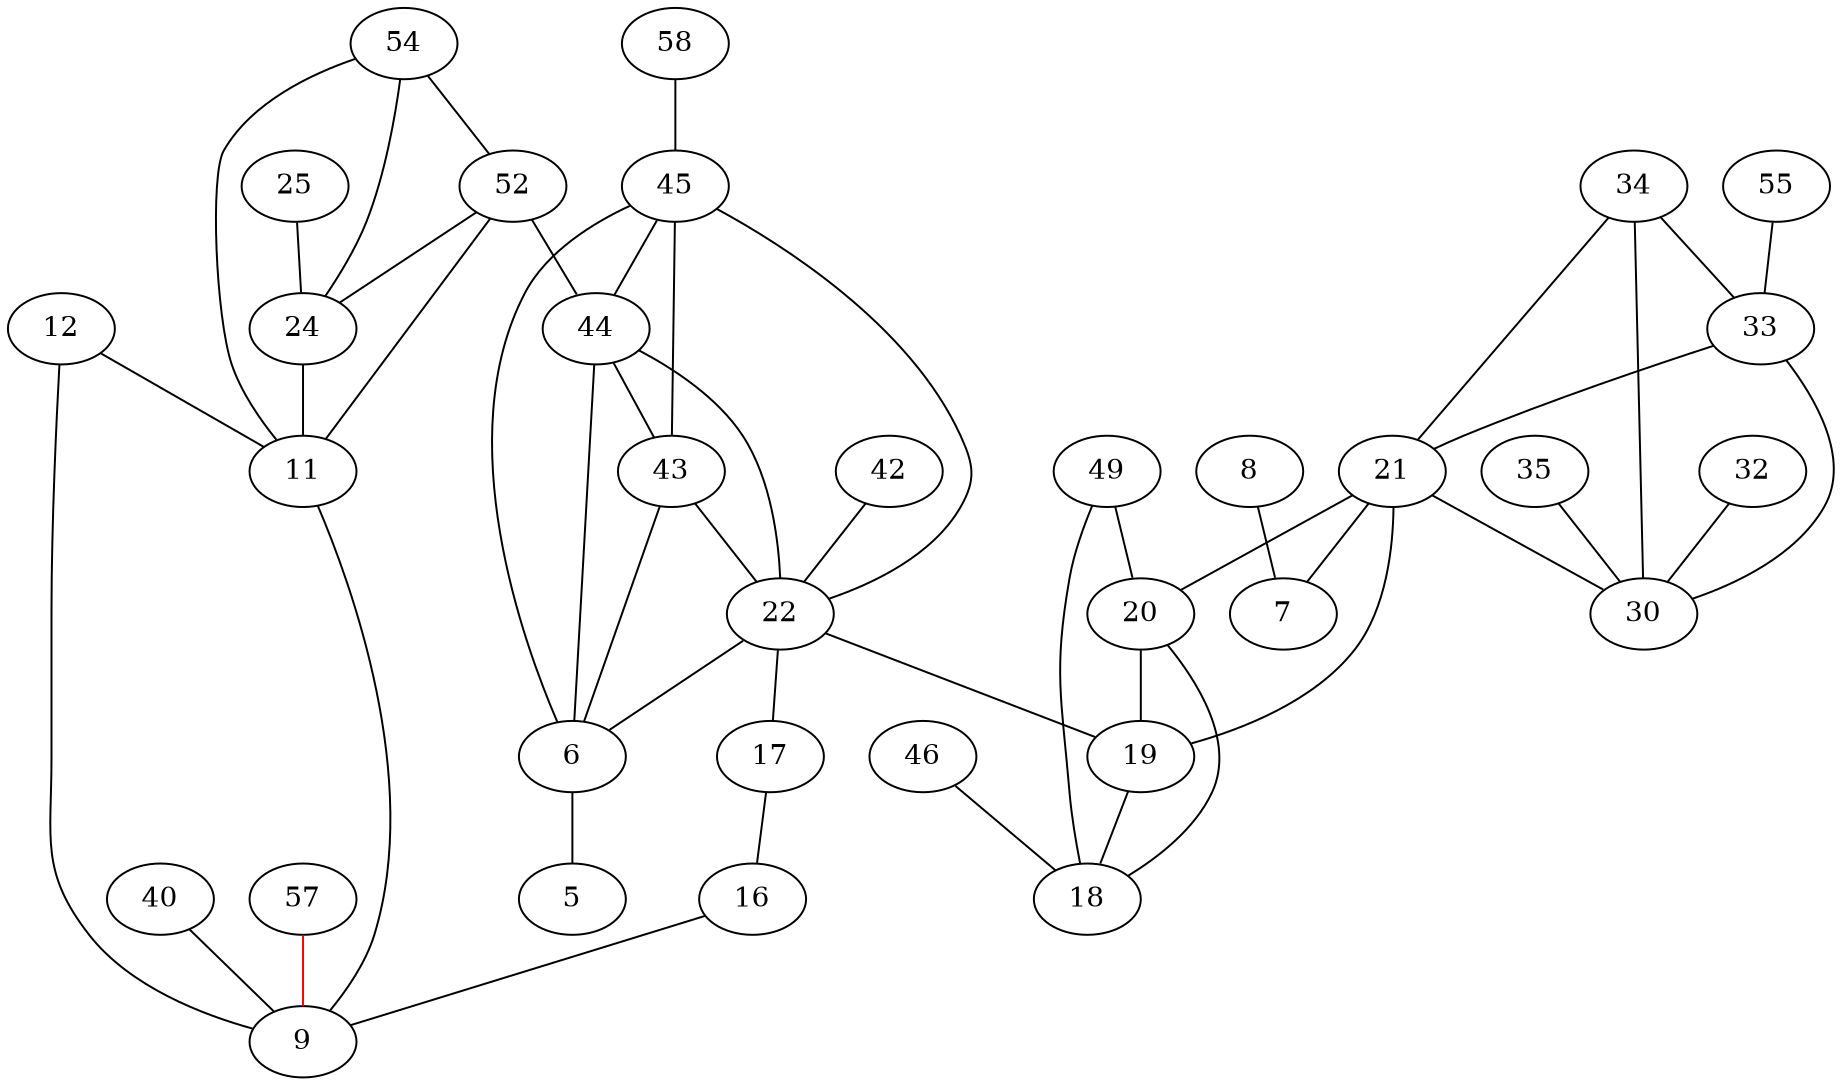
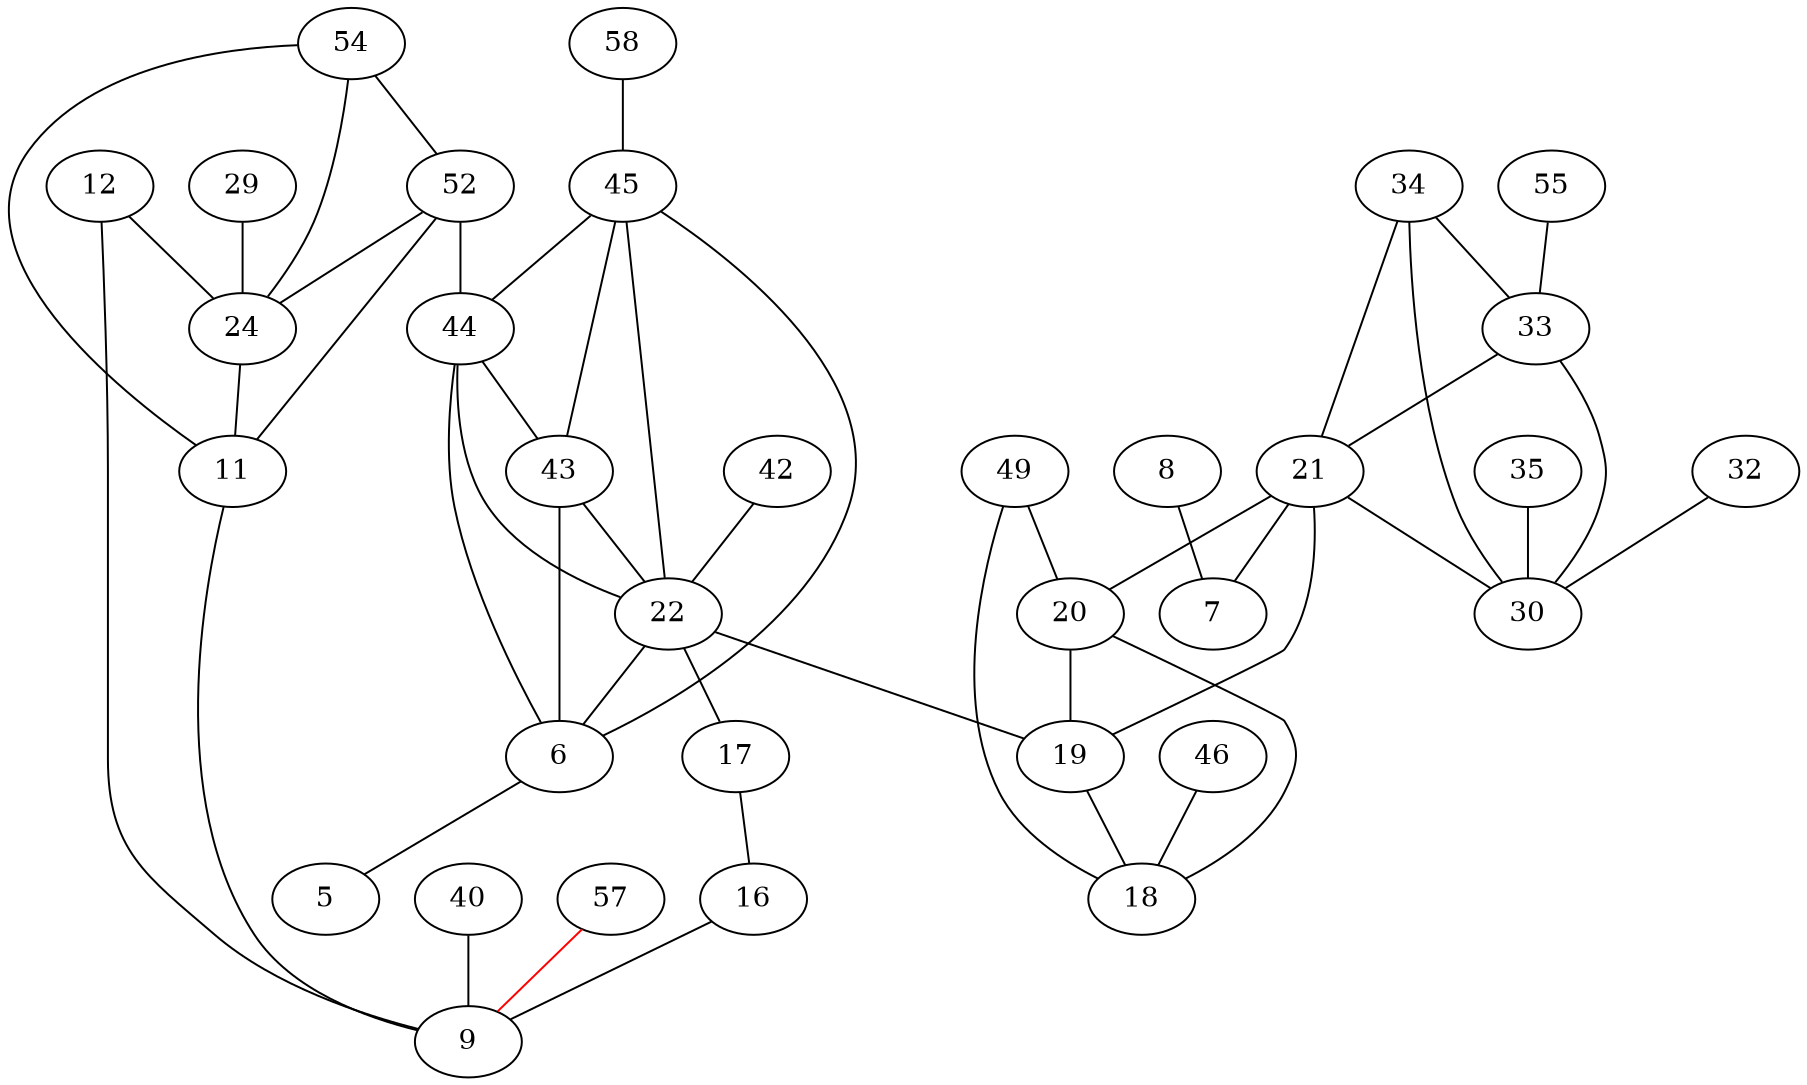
(295, 186) -> (243, 186)
(182, 400) -> (171, 257)
